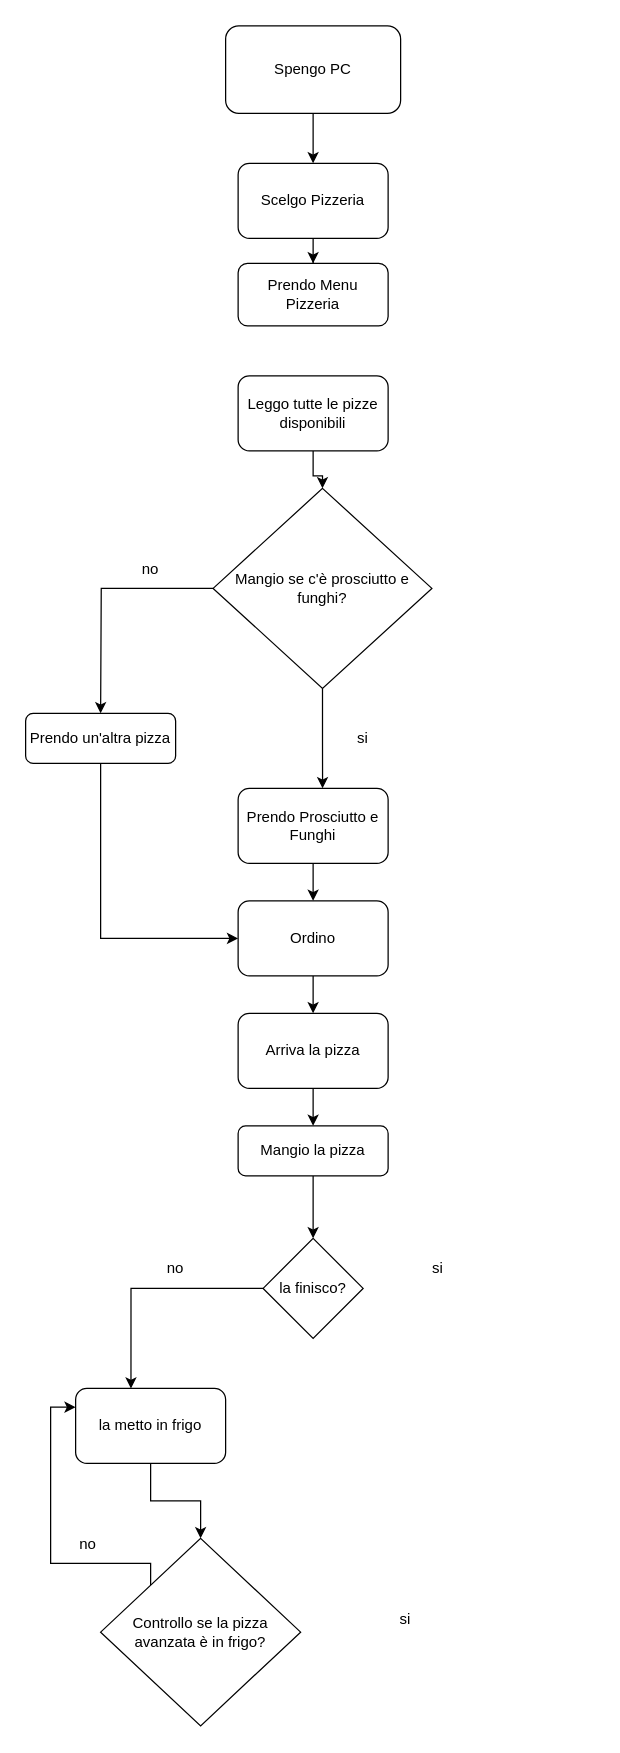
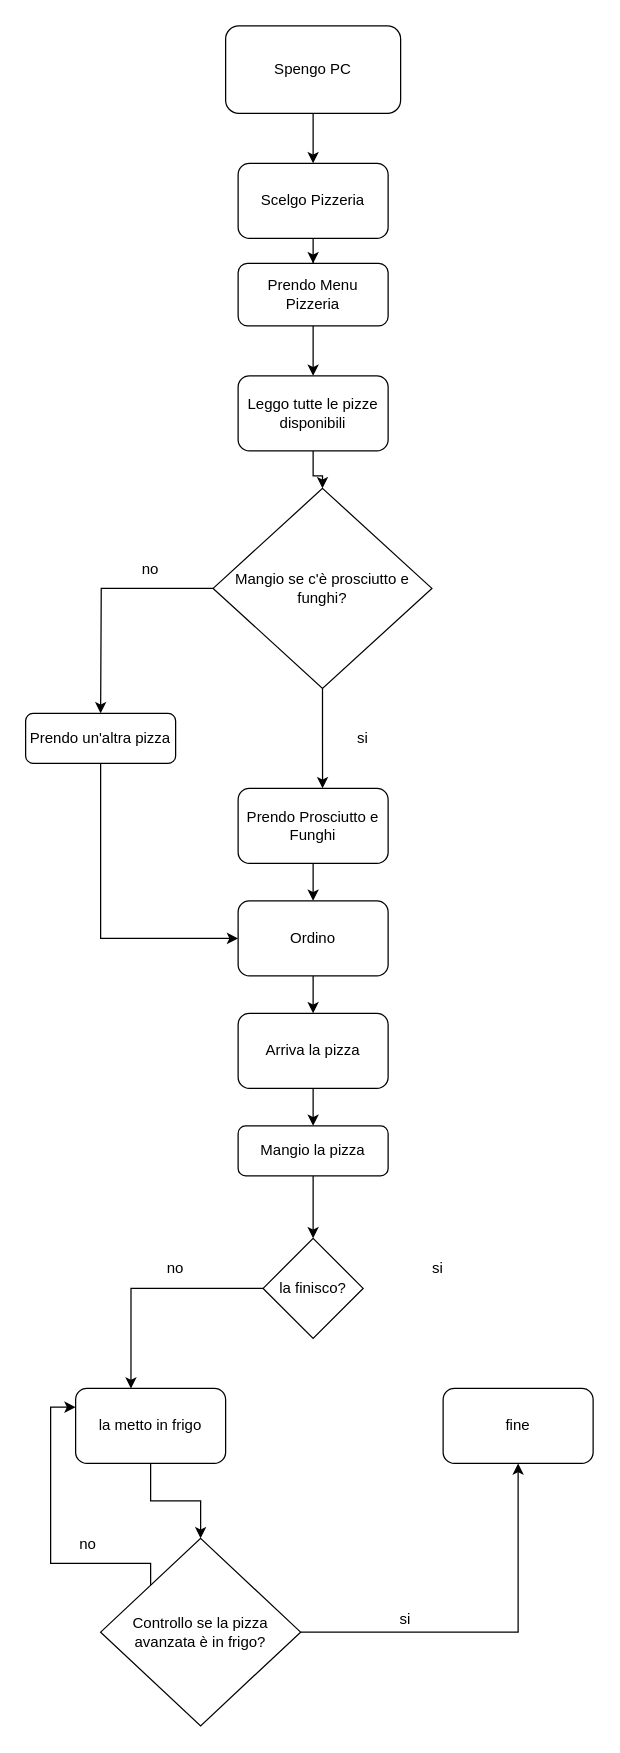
none -> (313, 347)
none -> (518, 1426)
none -> (489, 1632)
